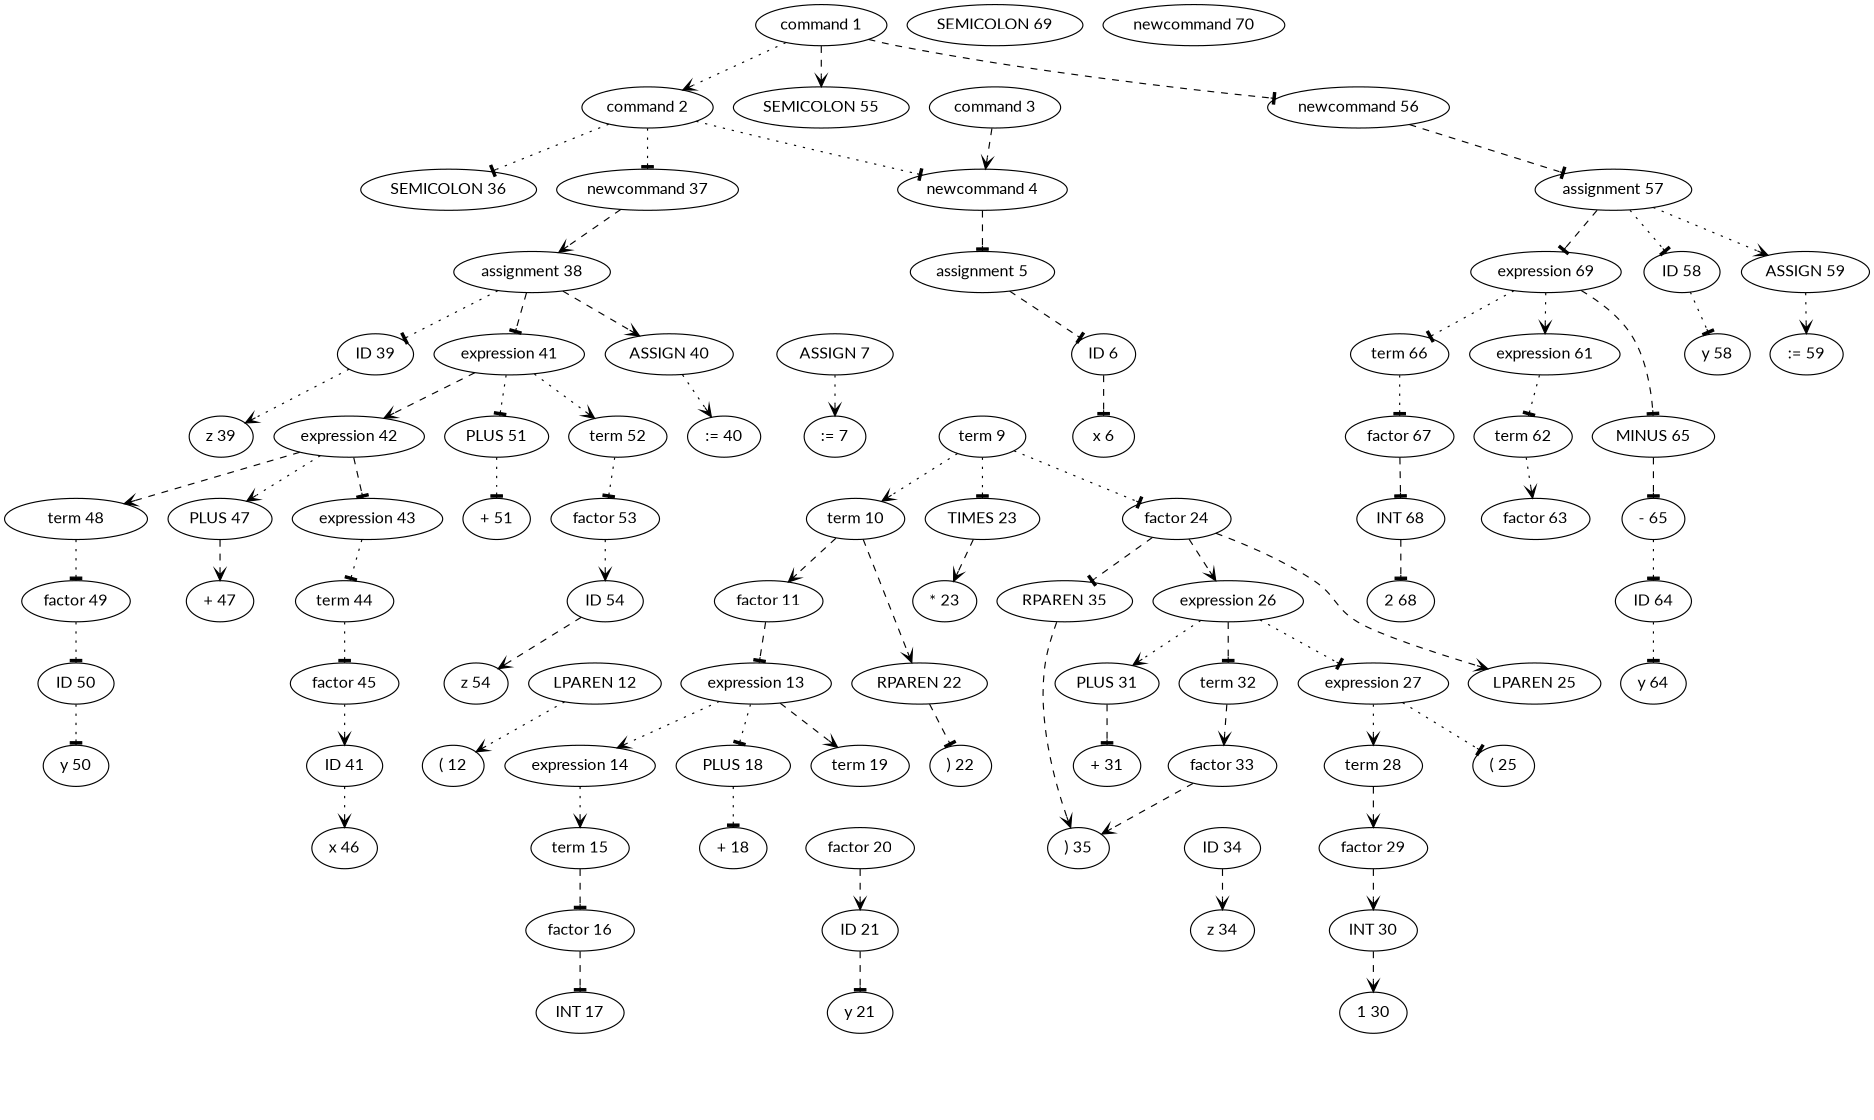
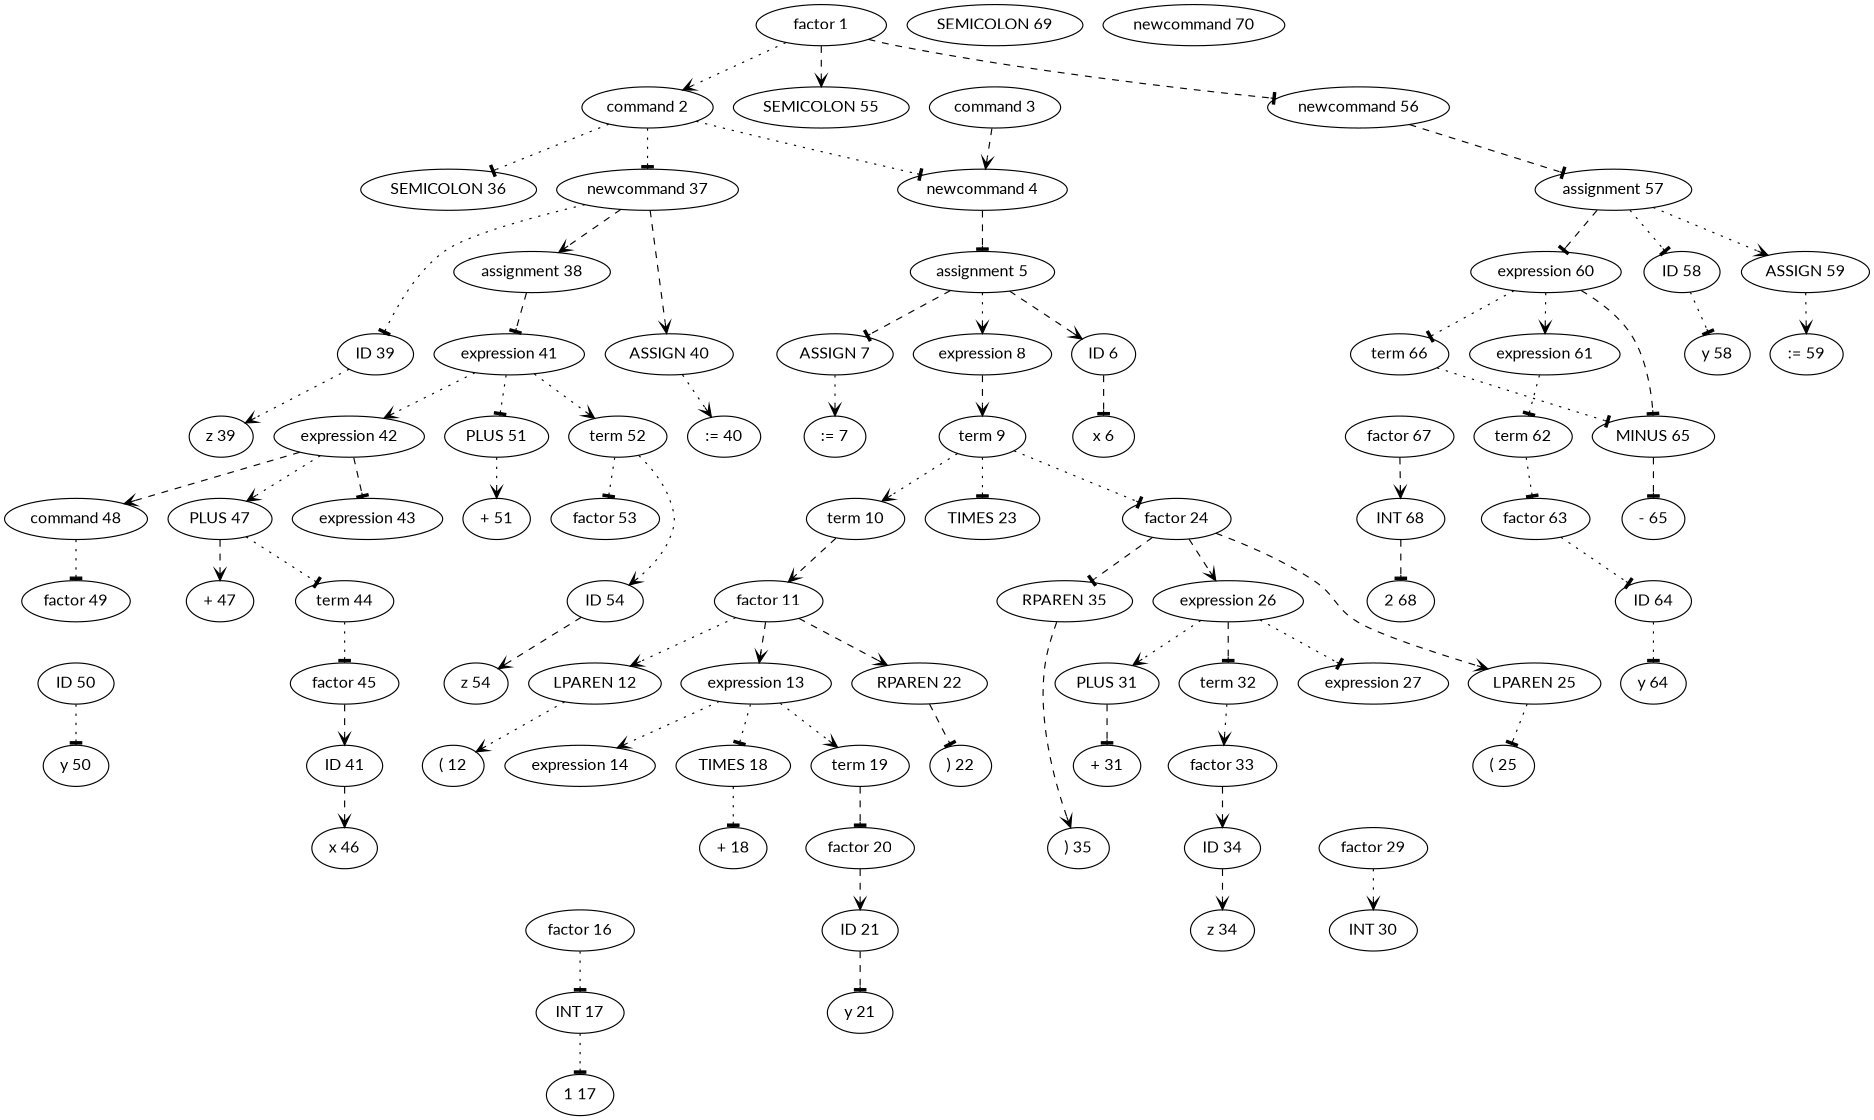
(821, 25) -> (821, 25)
(1546, 272) -> (1546, 272)
(596, 311) -> (658, 266)
none -> (910, 312)
(1041, 312) -> (1041, 312)
(453, 314) -> (467, 240)
none -> (982, 354)
(435, 393) -> (435, 393)
(1400, 393) -> (1520, 394)
(497, 472) -> (497, 472)
(1529, 472) -> (1529, 472)
(1400, 475) -> (1400, 475)
(76, 519) -> (76, 519)
(605, 554) -> (674, 517)
(357, 557) -> (280, 559)
(1653, 557) -> (1593, 559)
(885, 596) -> (838, 639)
(945, 601) -> none
none -> (688, 639)
(76, 640) -> none
(763, 640) -> (763, 640)
(345, 719) -> (345, 719)
(1226, 719) -> (1226, 719)
(804, 722) -> (804, 722)
(1440, 725) -> (1520, 722)
(733, 766) -> (733, 766)
(1373, 766) -> none
(345, 801) -> (345, 801)
none -> (860, 804)
(1153, 806) -> (1222, 801)
(580, 848) -> none
(1373, 884) -> (1373, 884)
(580, 969) -> (580, 969)
(1373, 1013) -> none
none -> (580, 1095)
